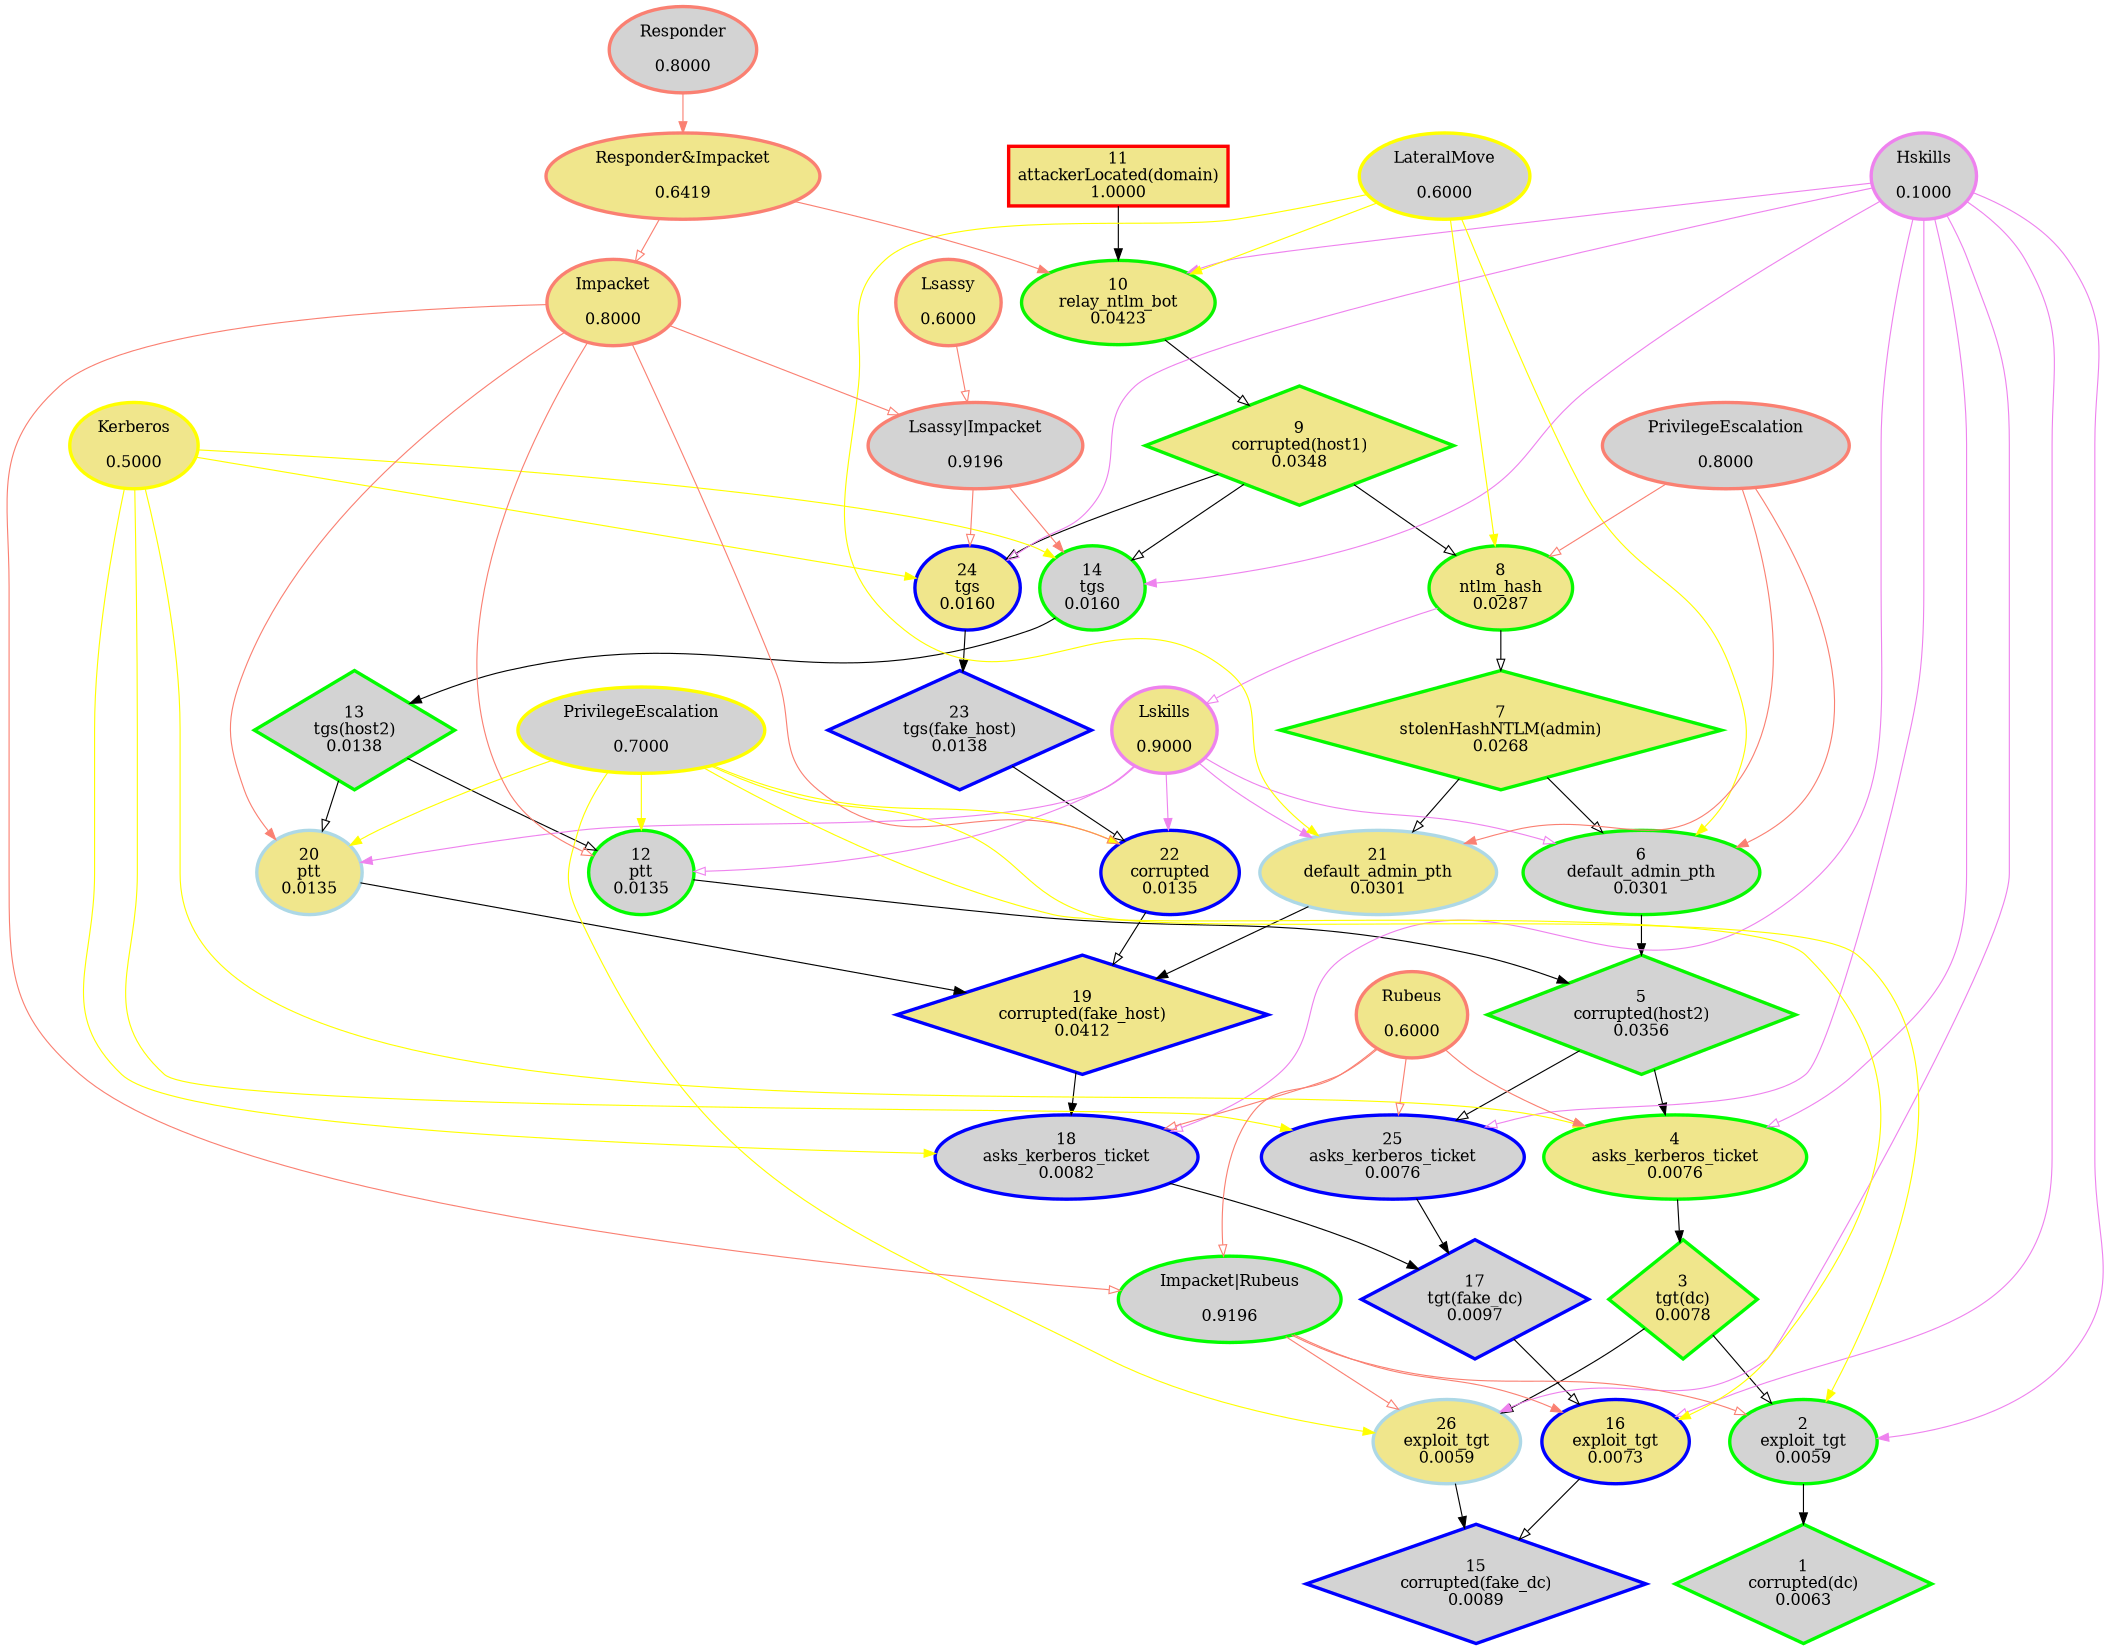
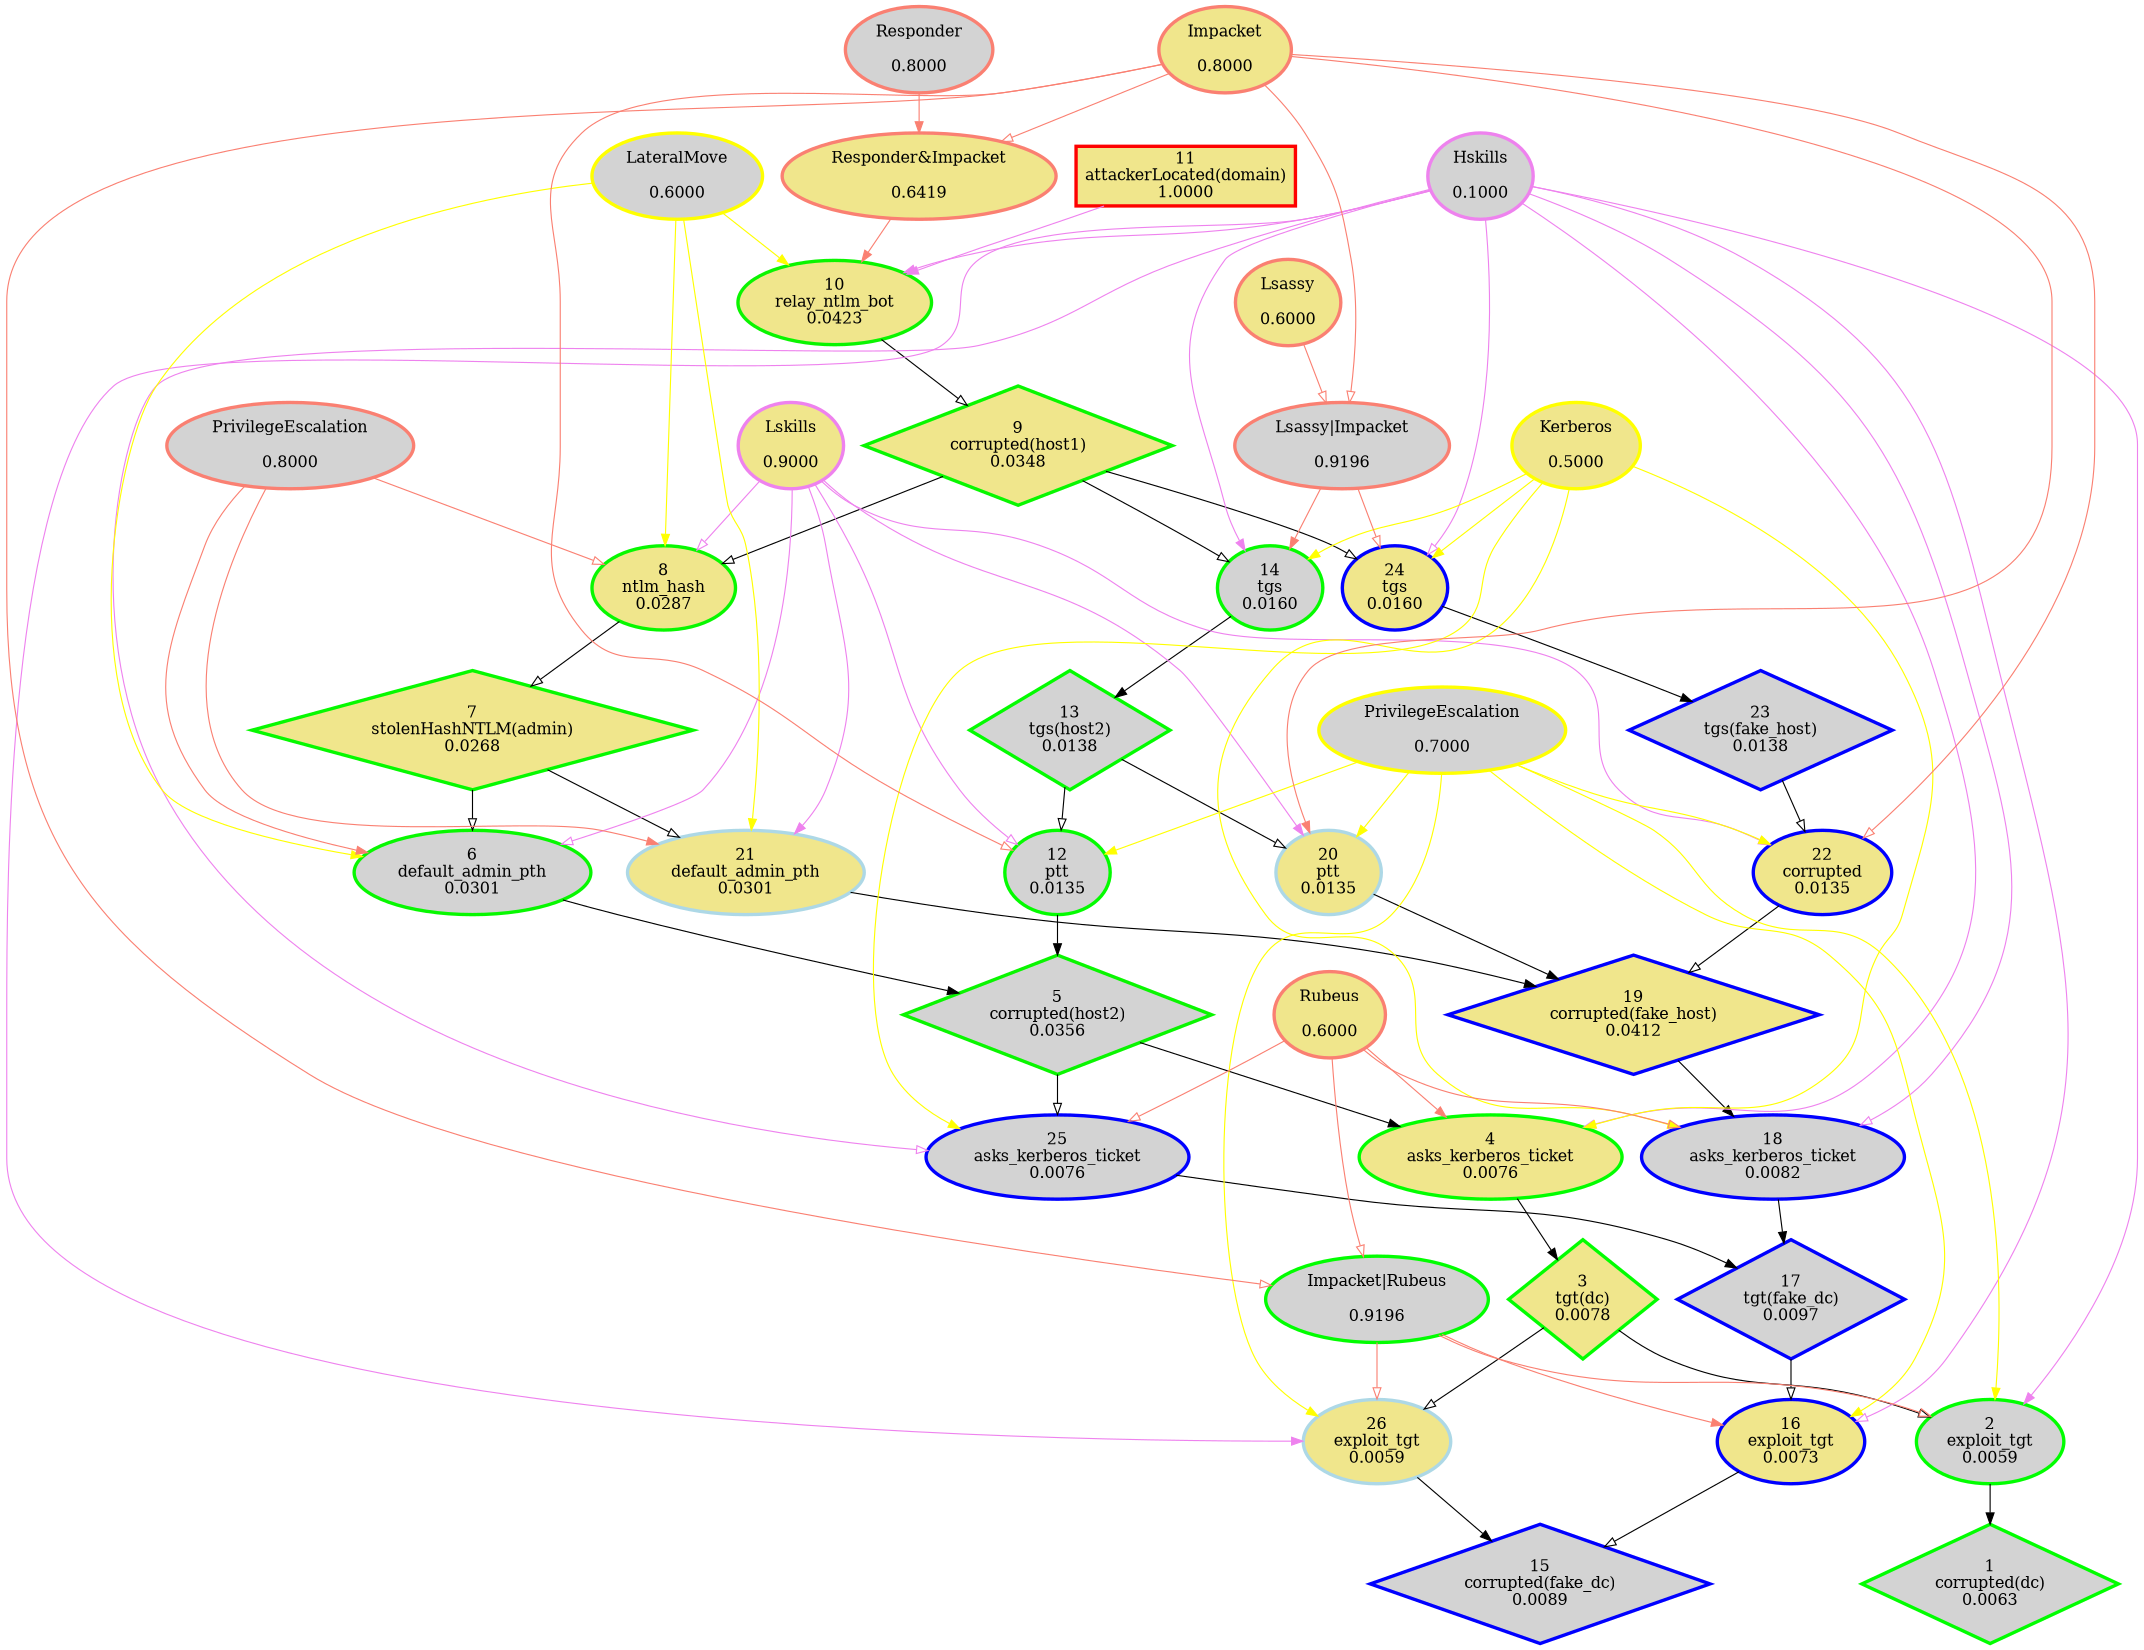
(1118, 230) -> (1015, 236)
(650, 235) -> (1091, 105)
(1325, 648) -> (737, 506)
